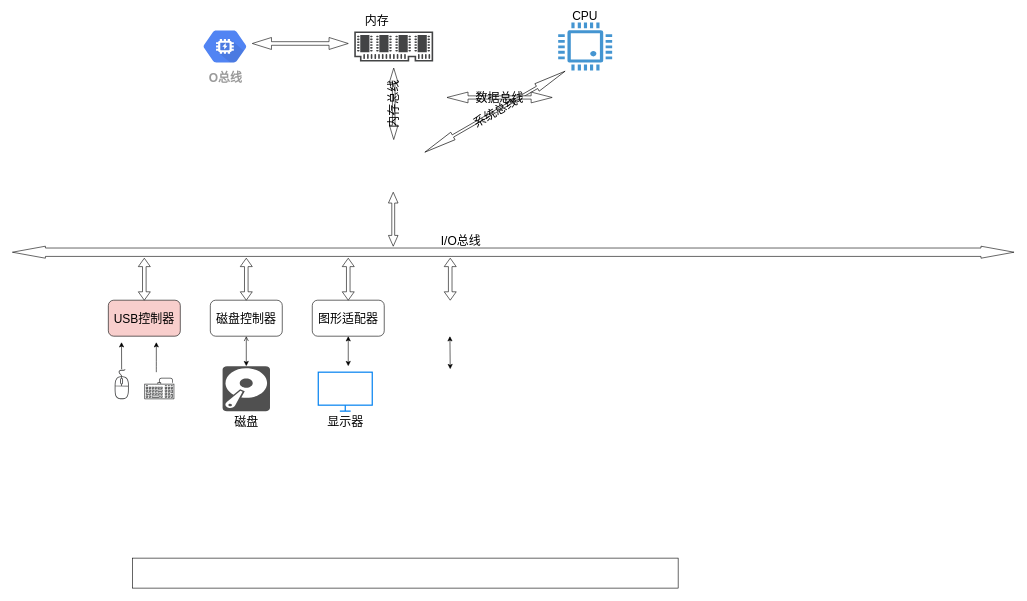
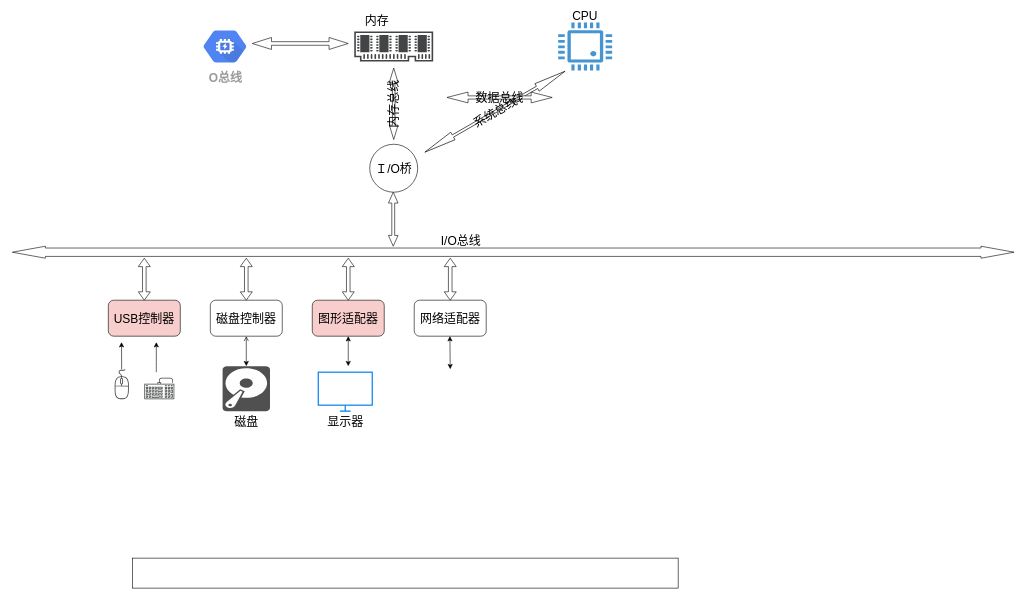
none -> (394, 168)
(348, 318) -> (348, 318)
none -> (450, 318)
